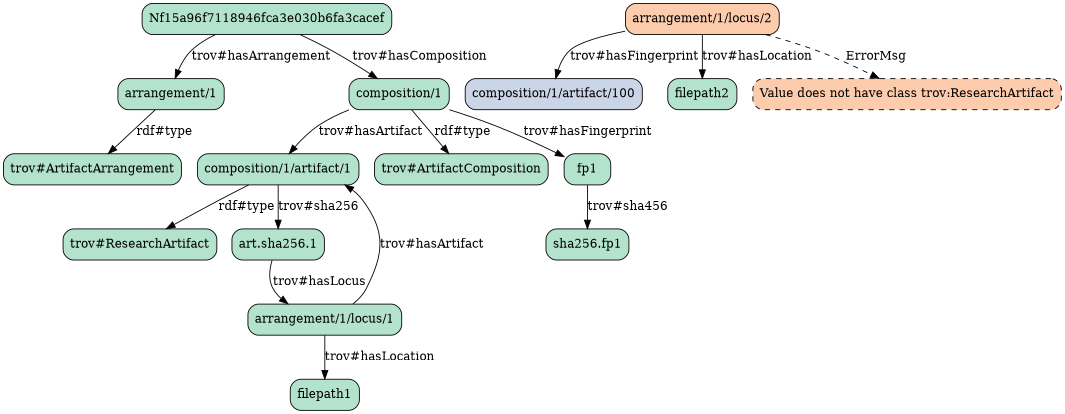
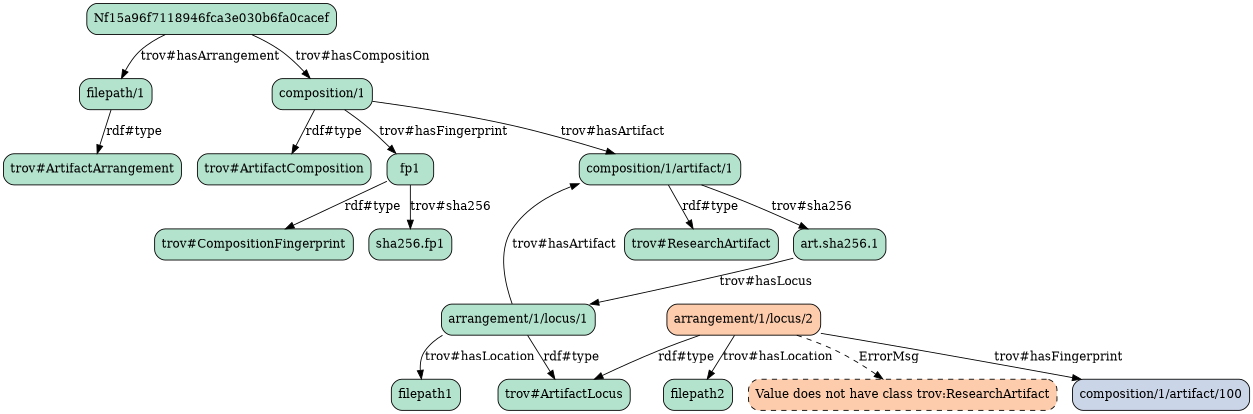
(267, 19) -> (212, 19)
(171, 94) -> (116, 94)
(628, 207) -> (451, 207)
none -> (254, 244)
none -> (564, 395)
